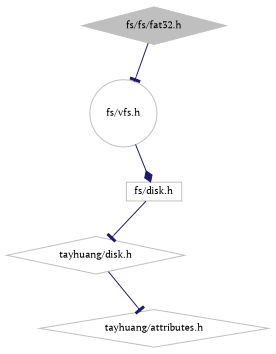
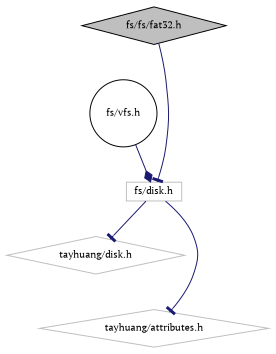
(154, 26) -> (154, 26)
(142, 60) -> (168, 110)
(123, 113) -> (123, 113)
(123, 290) -> (198, 253)
